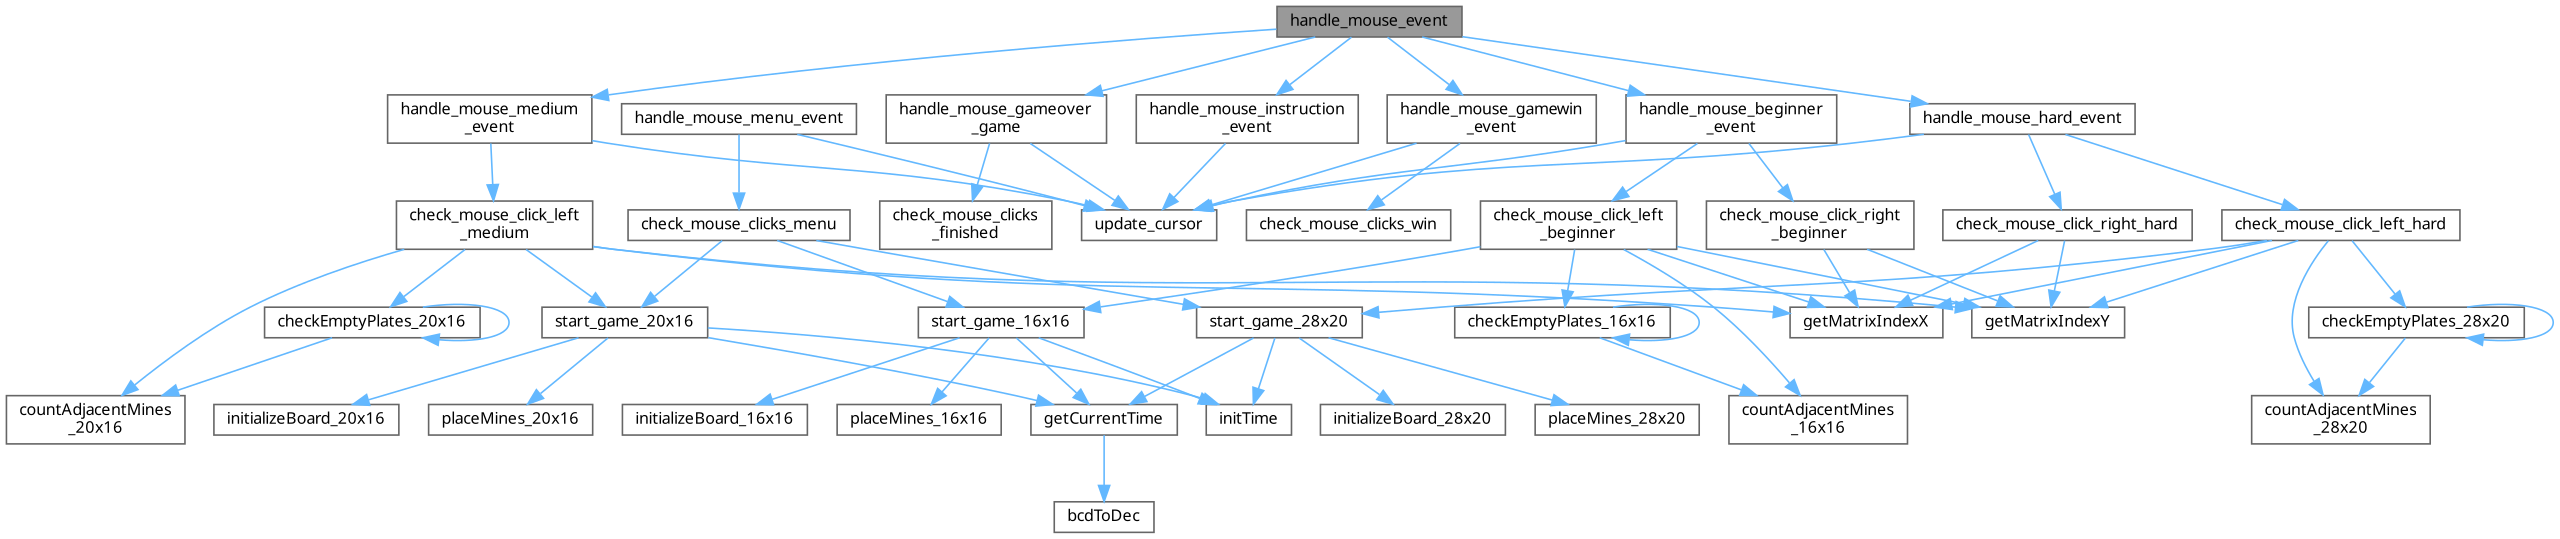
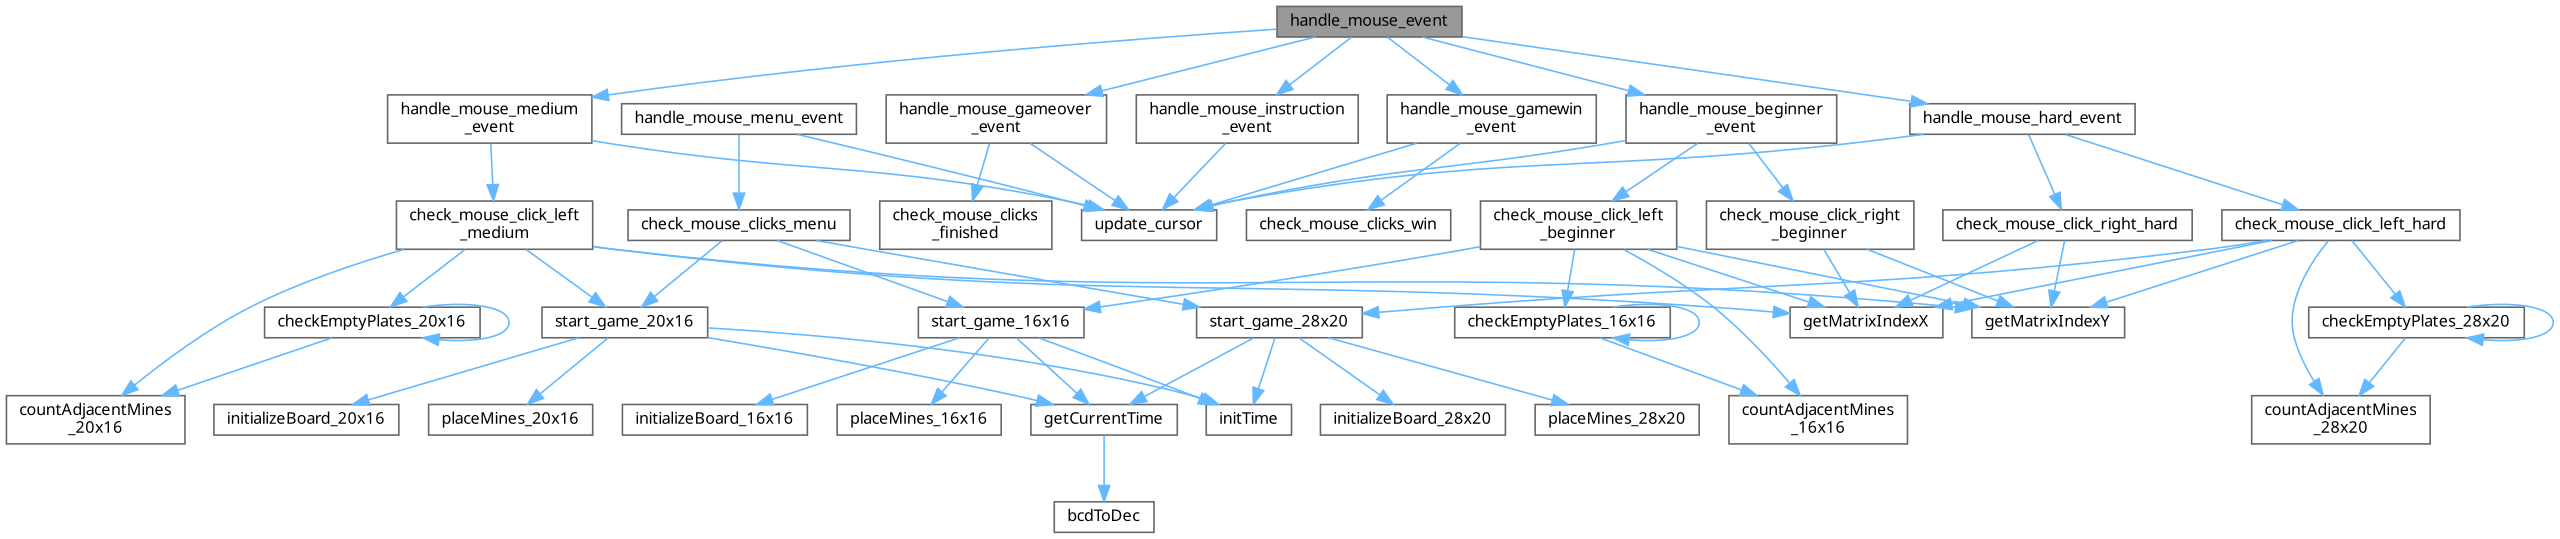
(996, 119) -> (996, 119)
